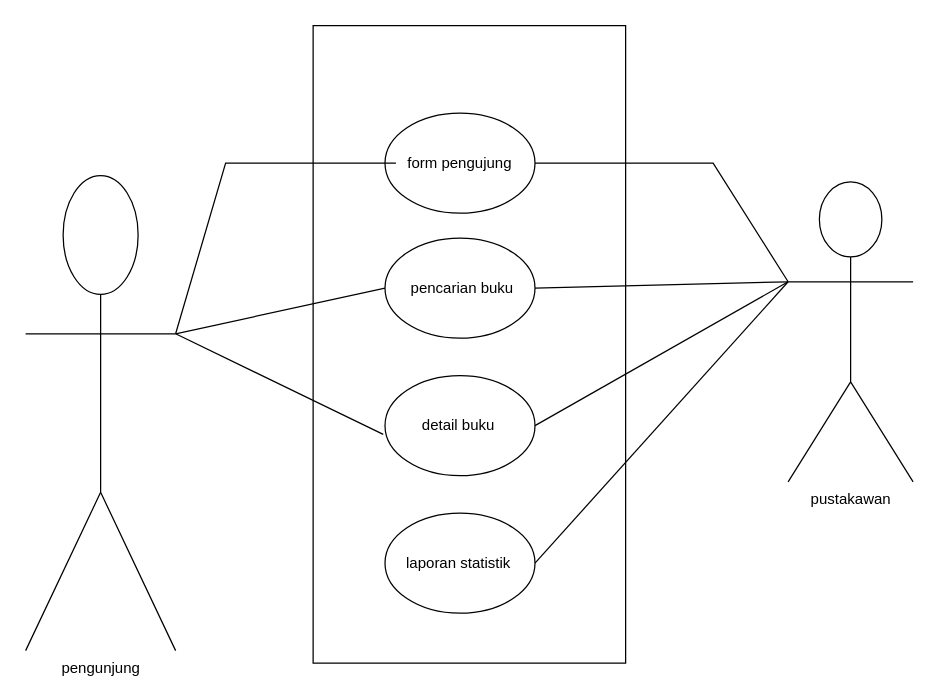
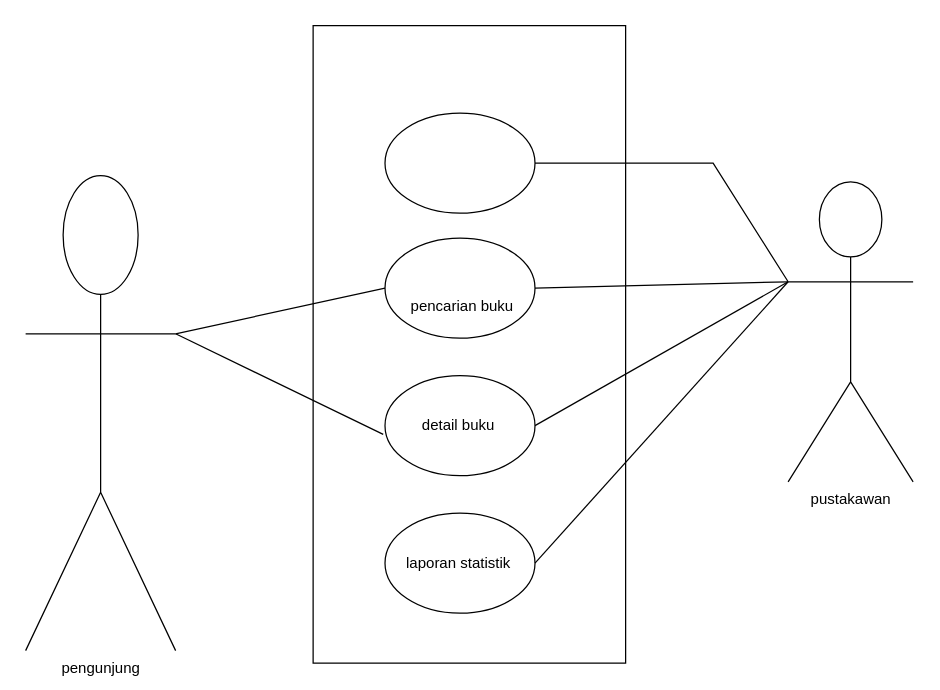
(460, 163) -> none
(225, 165) -> none
(462, 288) -> (462, 307)
